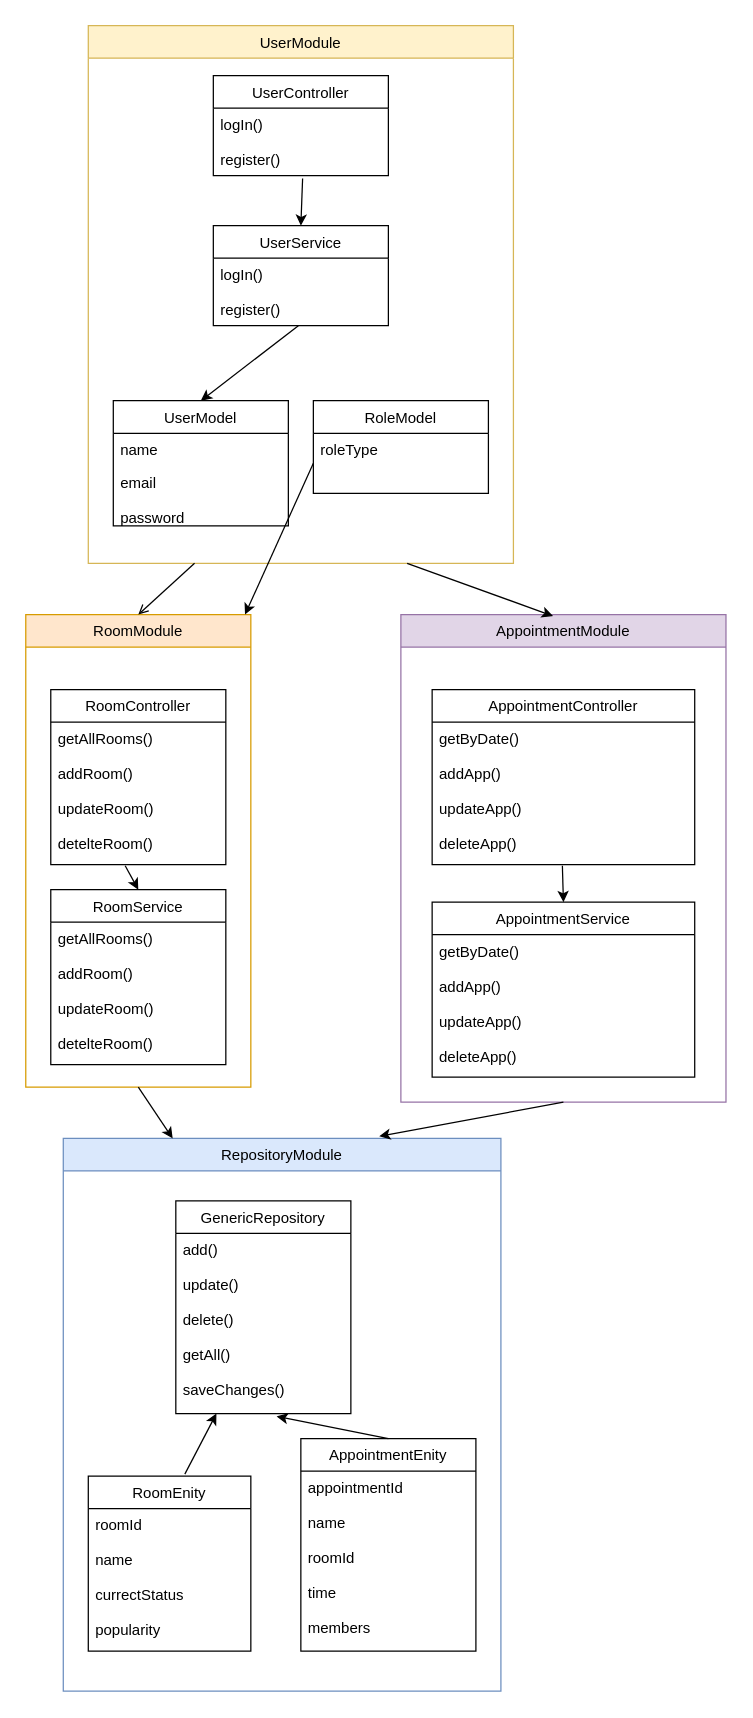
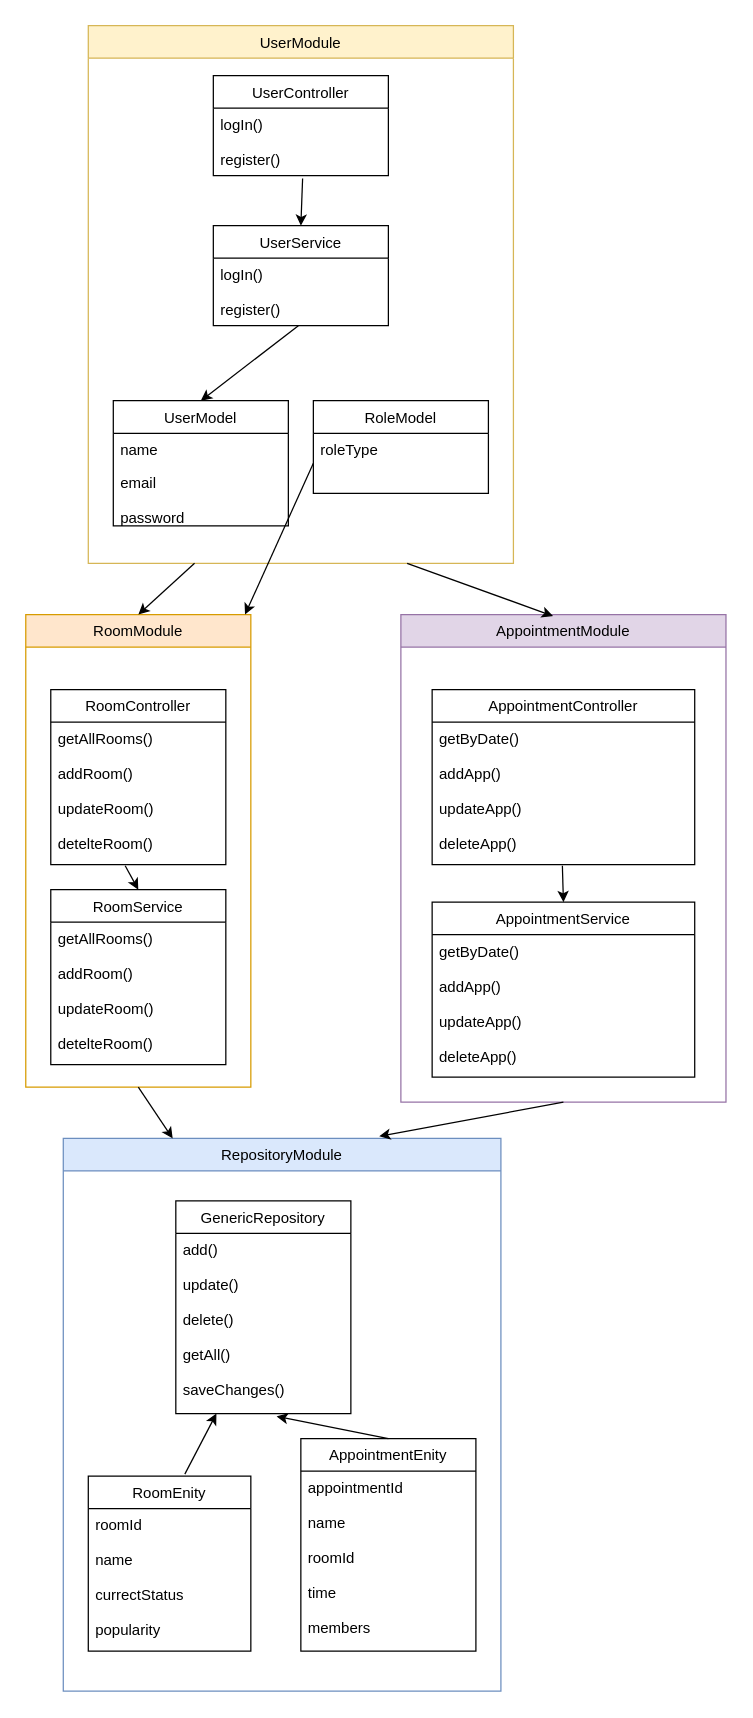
(143, 610) -> (145, 608)
